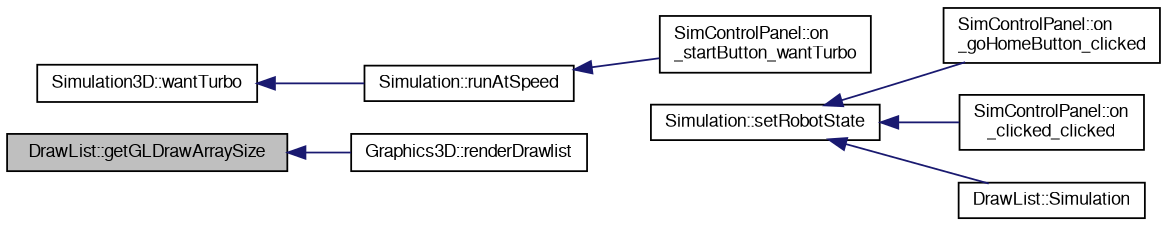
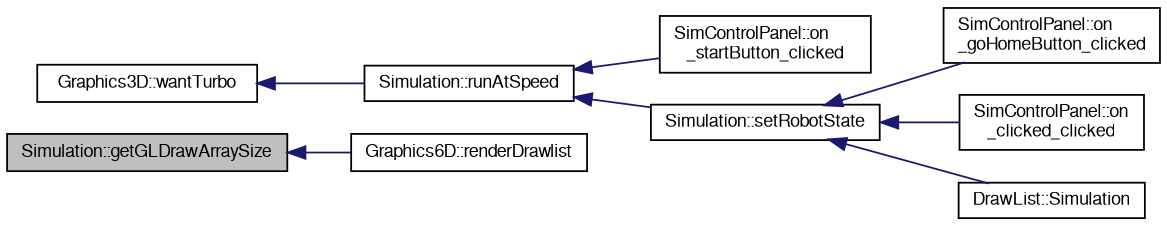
(765, 44) -> (765, 44)
(147, 83) -> (147, 83)
none -> (621, 103)
(147, 153) -> (147, 153)
(469, 153) -> (469, 153)
